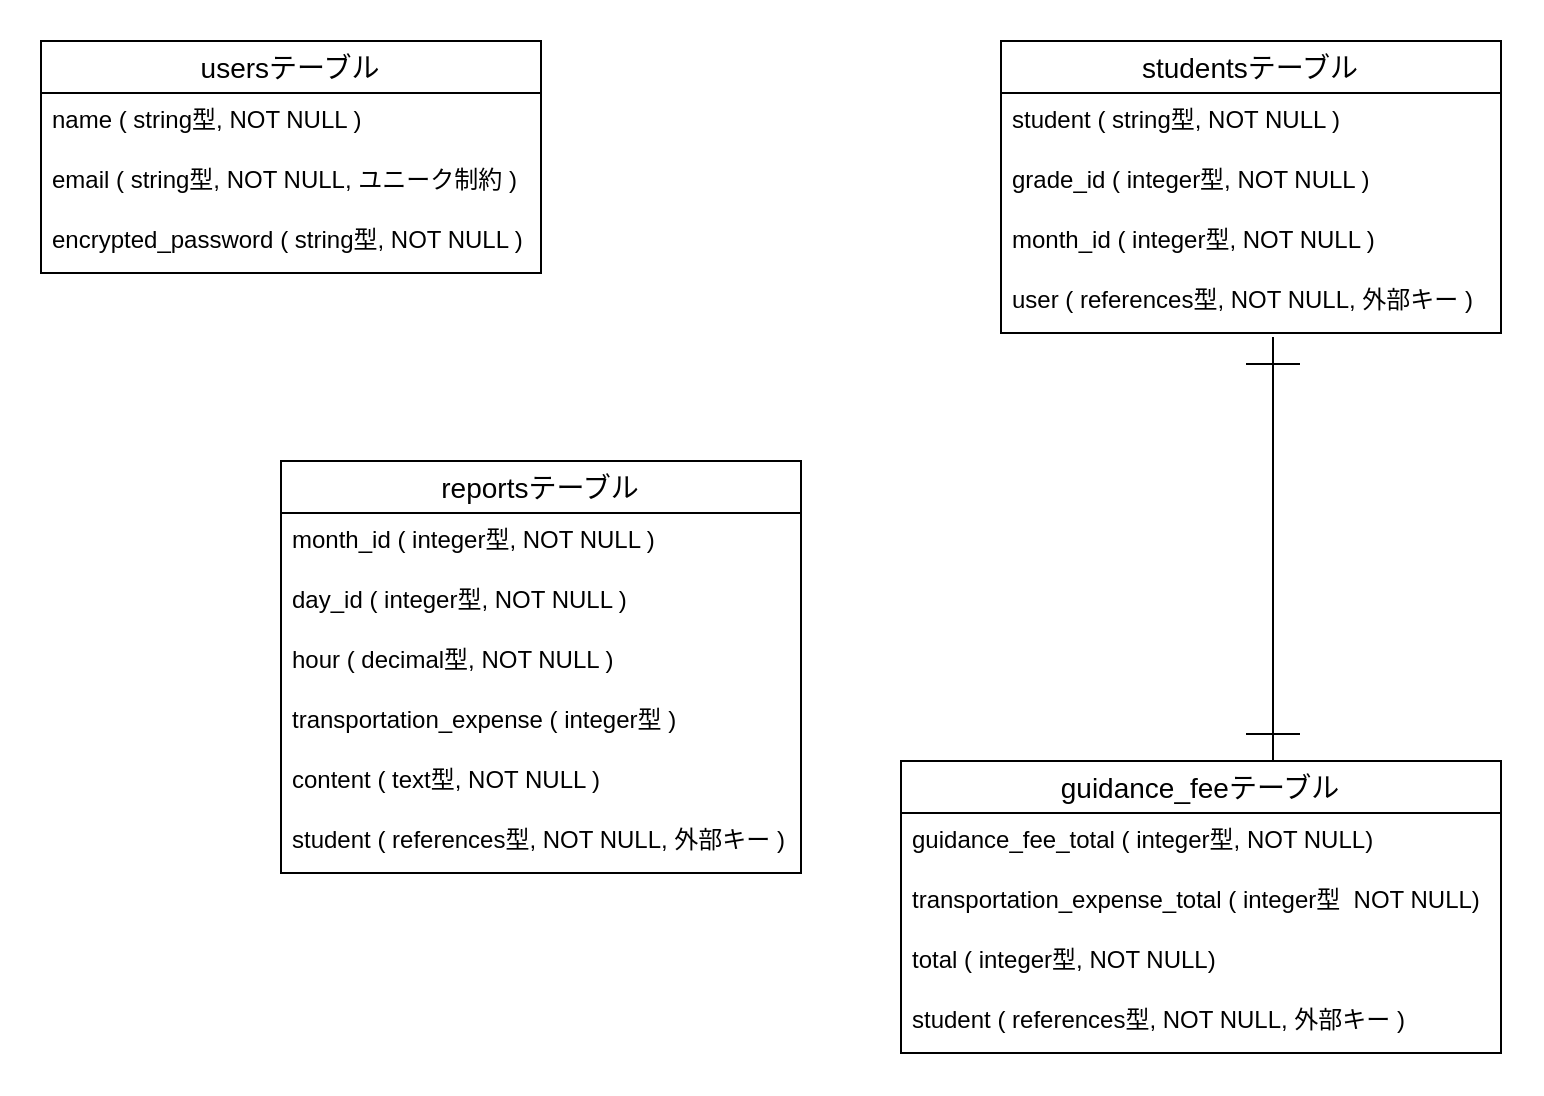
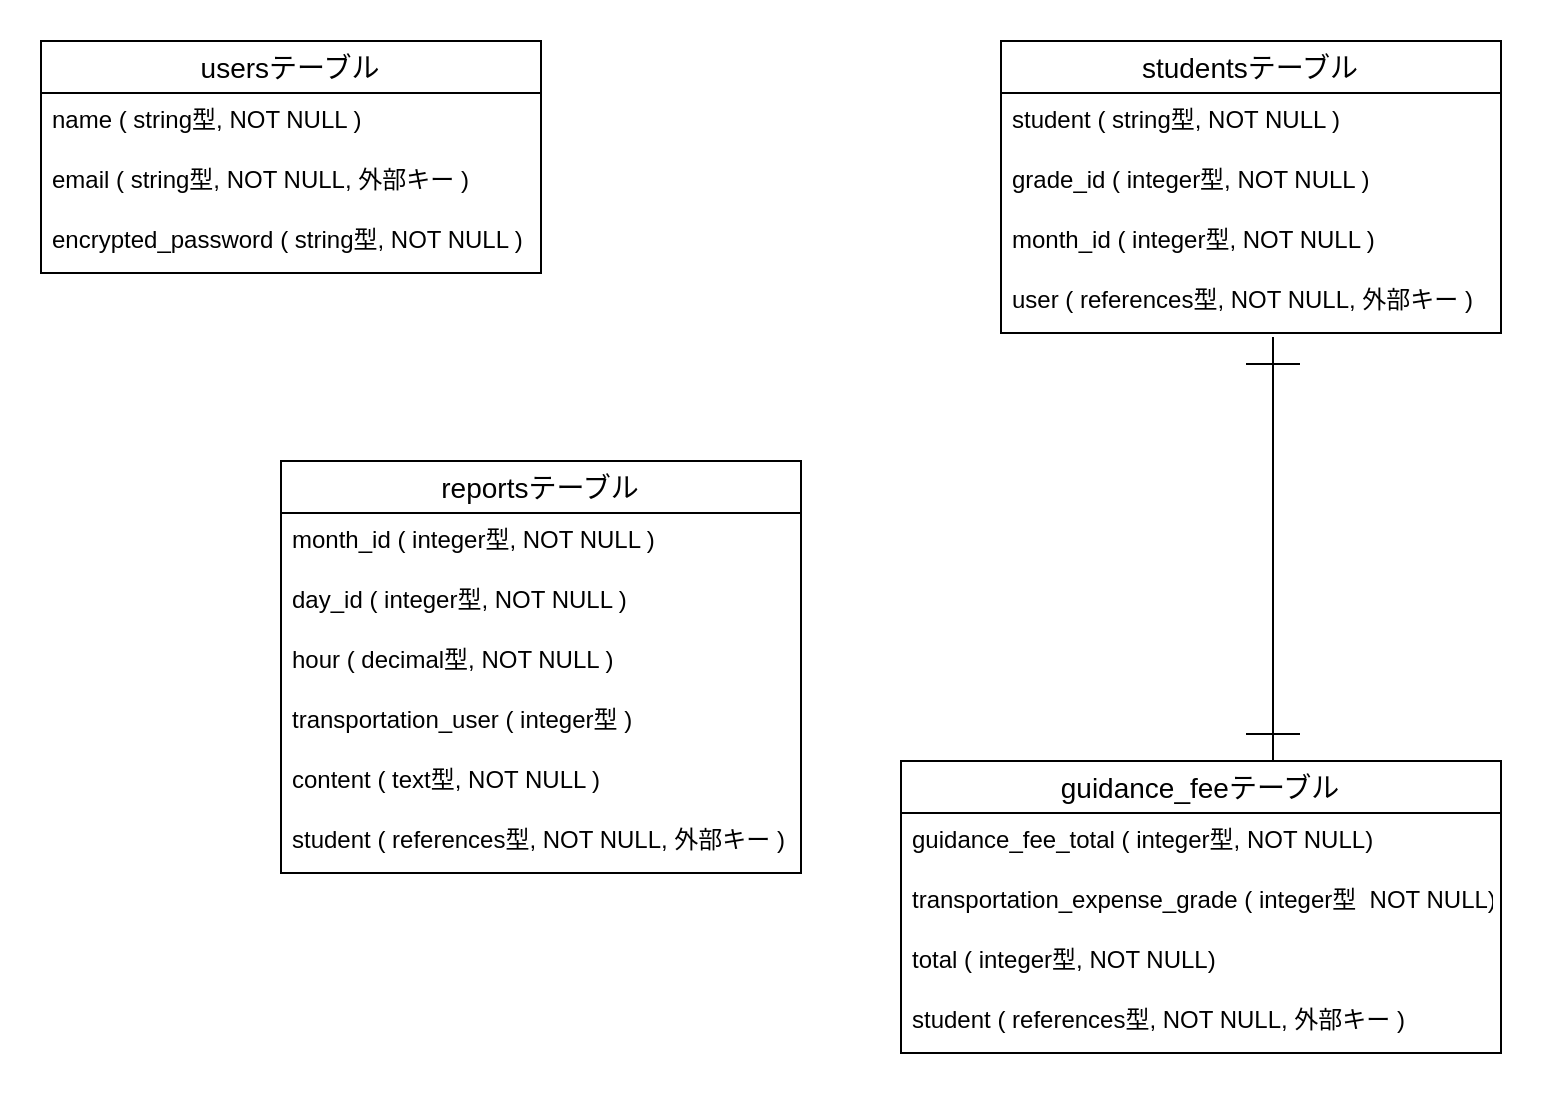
(290, 180) -> (266, 180)
(517, 720) -> (497, 720)
(1235, 900) -> (1238, 900)
